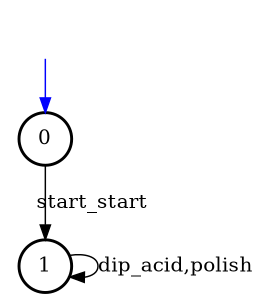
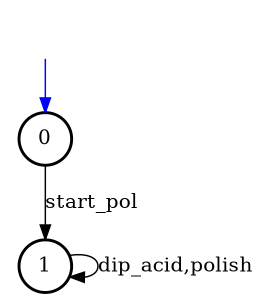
(92, 203) -> (92, 203)
